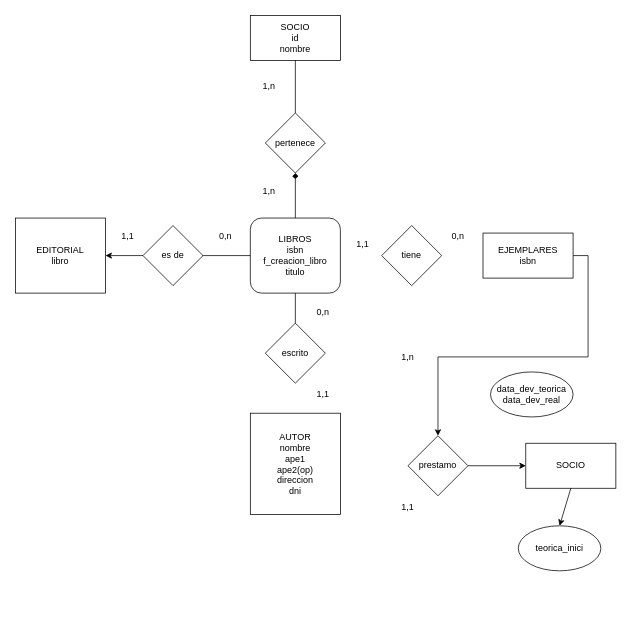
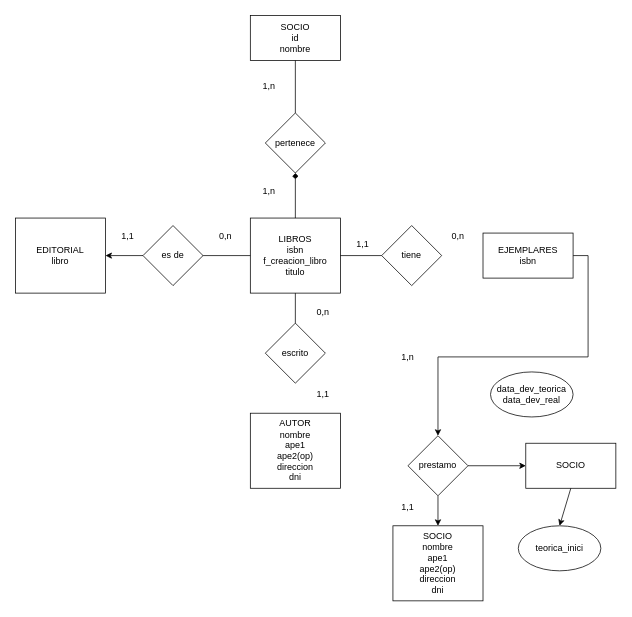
(295, 255) -> (295, 255)
none -> (360, 255)
(295, 464) -> (295, 450)
none -> (438, 519)
none -> (438, 563)
